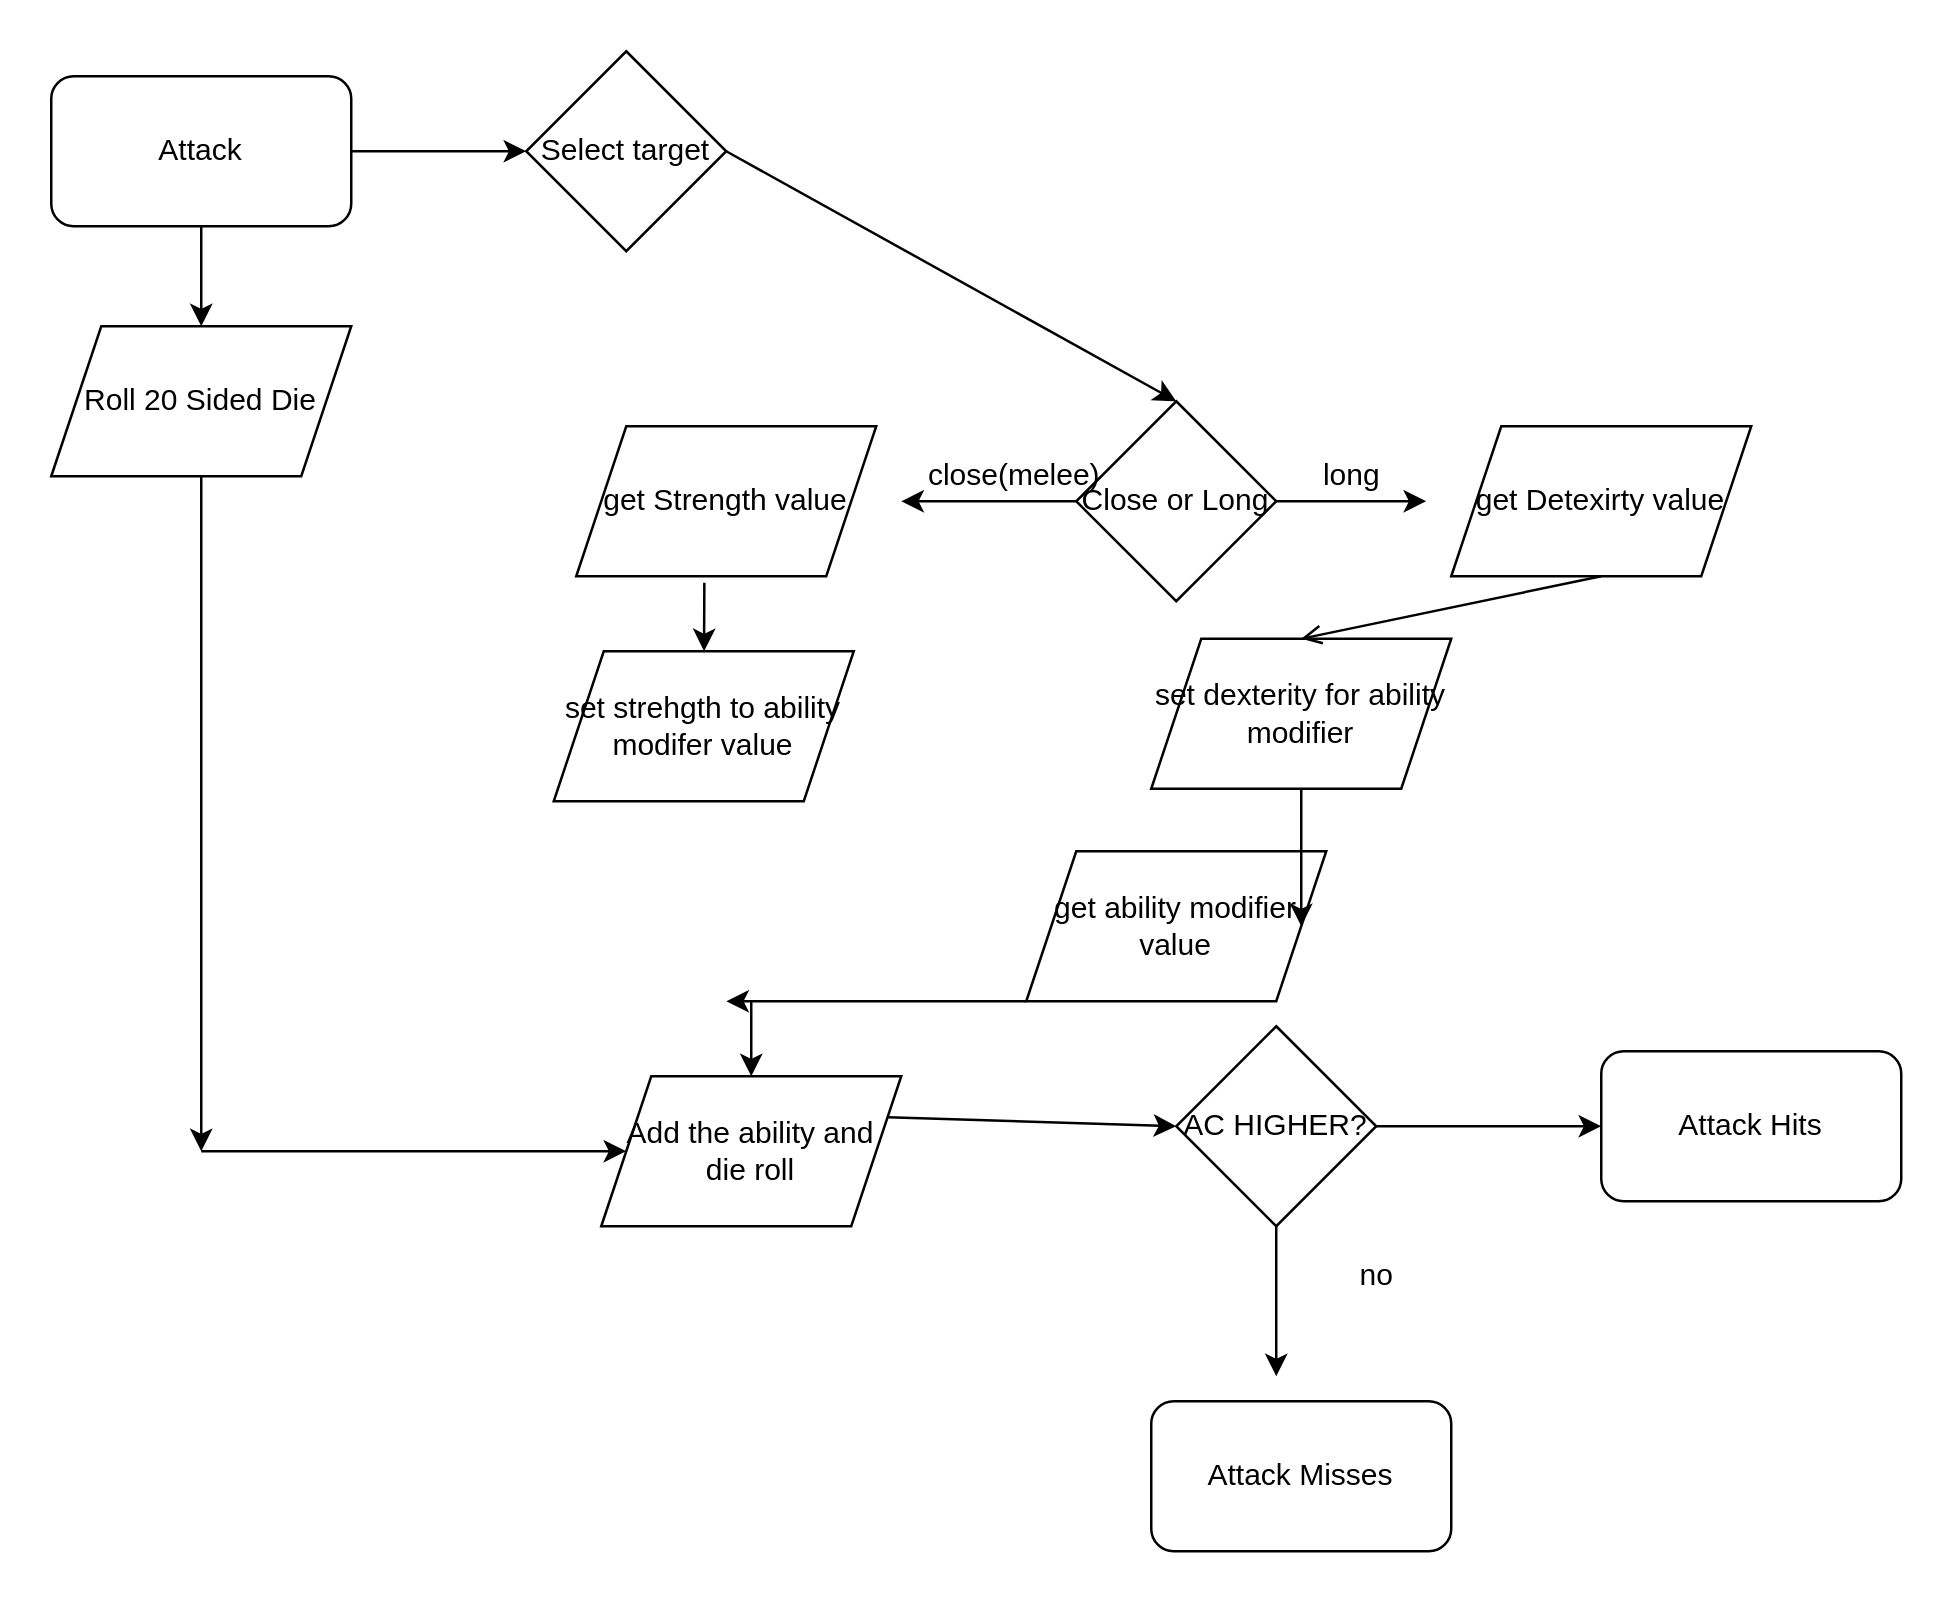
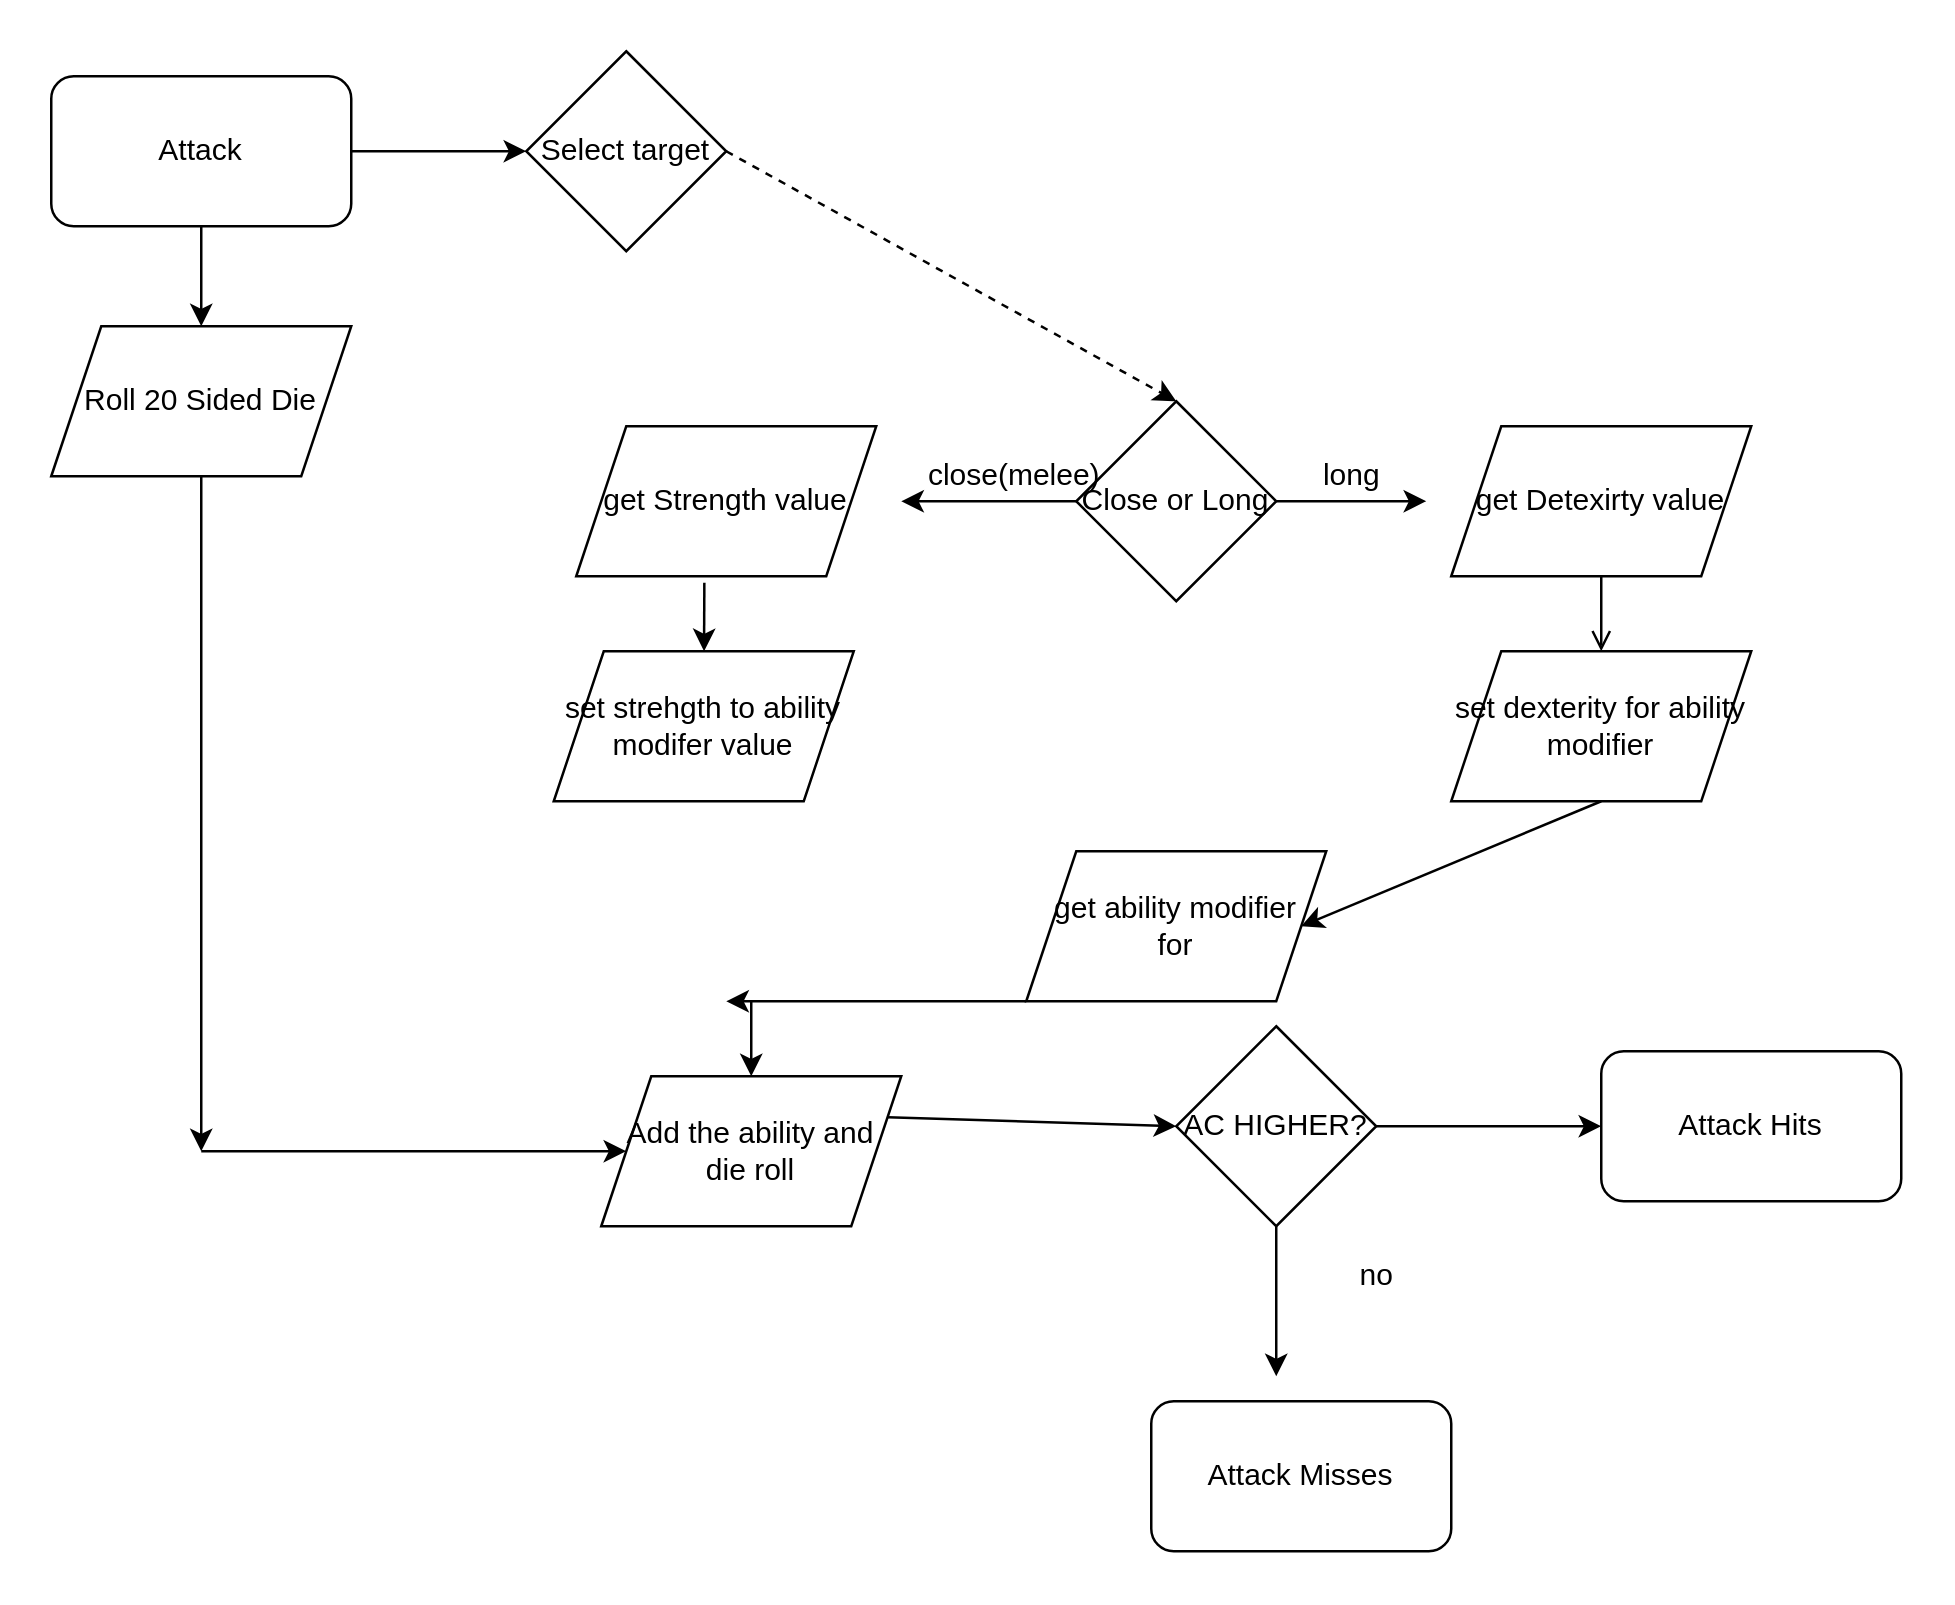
(944, 272) -> (944, 272)
(1301, 714) -> (1601, 726)
(1176, 926) -> (1176, 926)
